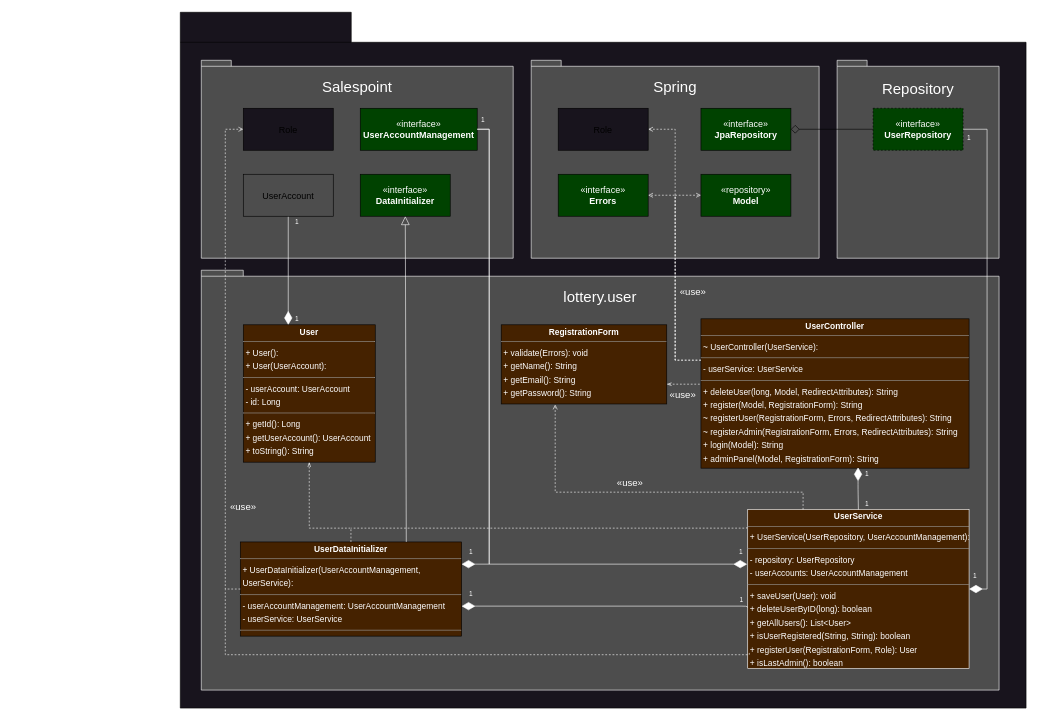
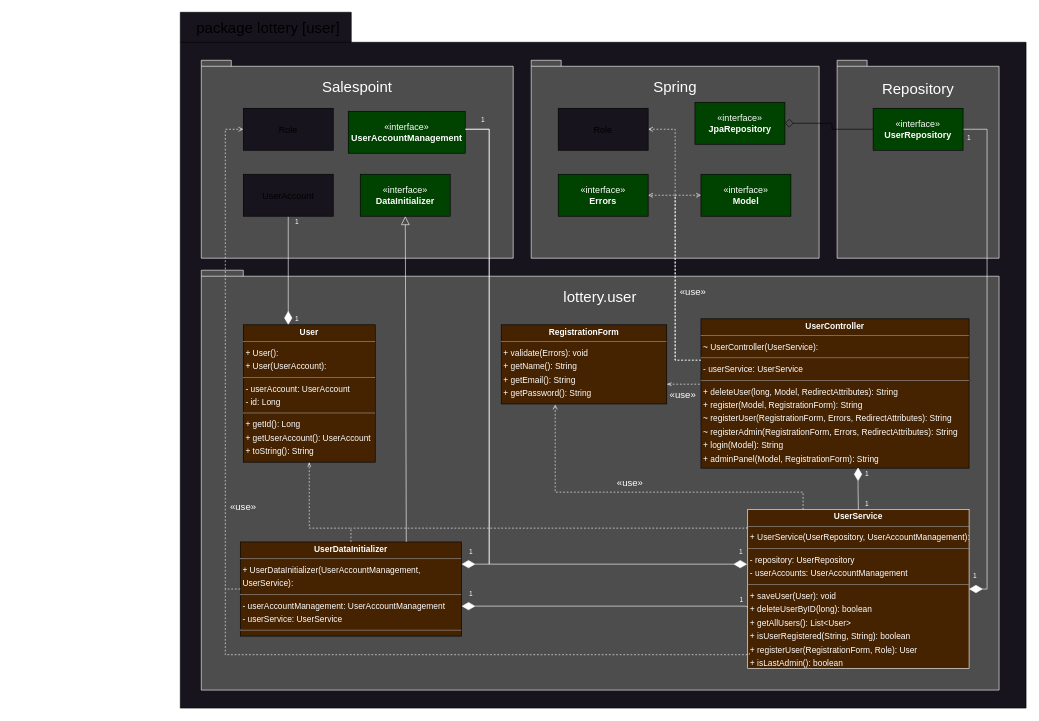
none -> (270, 27)
(419, 129) -> (407, 132)
(746, 129) -> (740, 123)
(918, 129) -> (918, 129)
(288, 195) -> (288, 195)
(746, 195) -> (746, 195)
